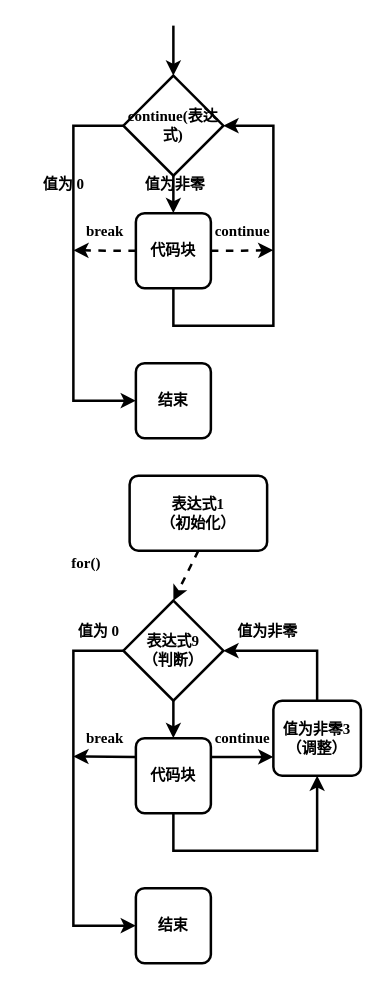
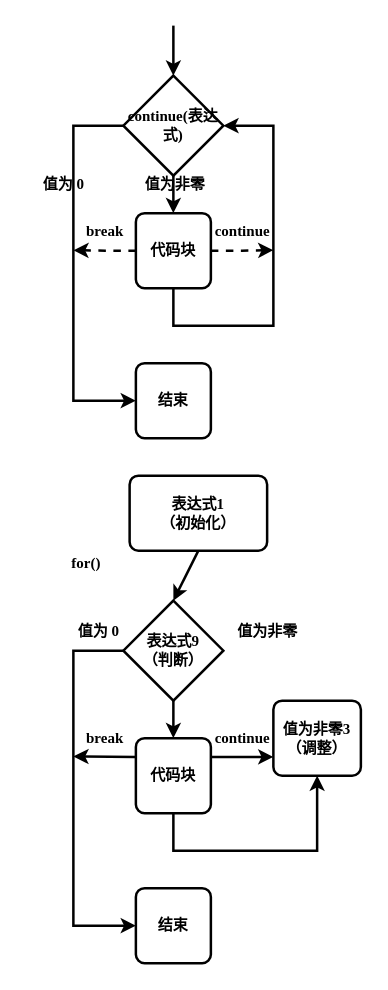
(187, 573) -> (187, 573)
(300, 651) -> none
